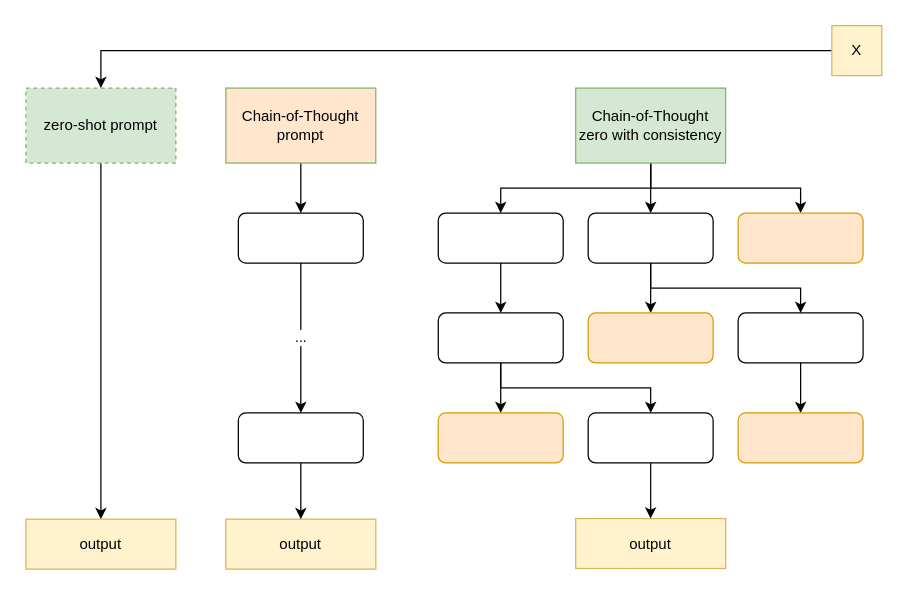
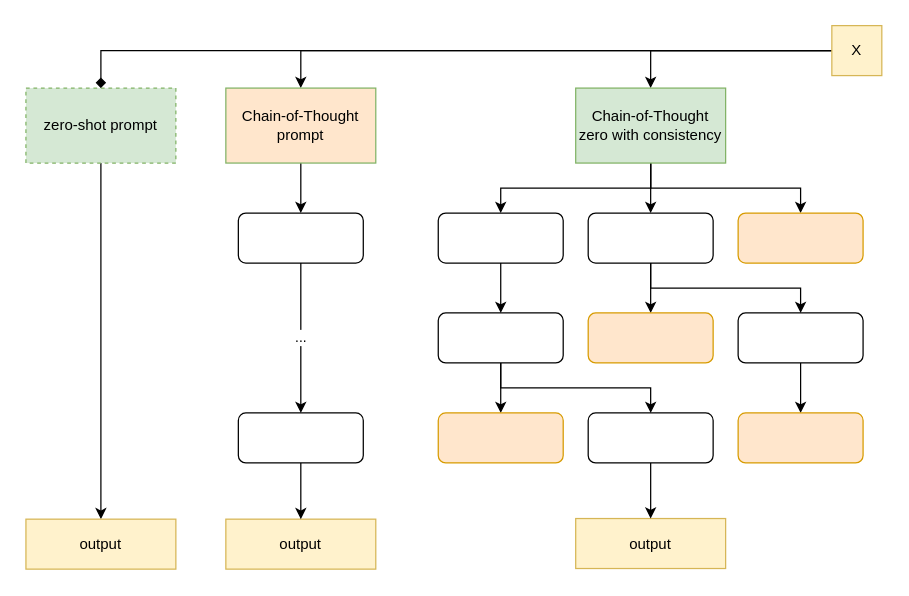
none -> (301, 66)
none -> (651, 66)
(101, 78) -> (101, 77)
